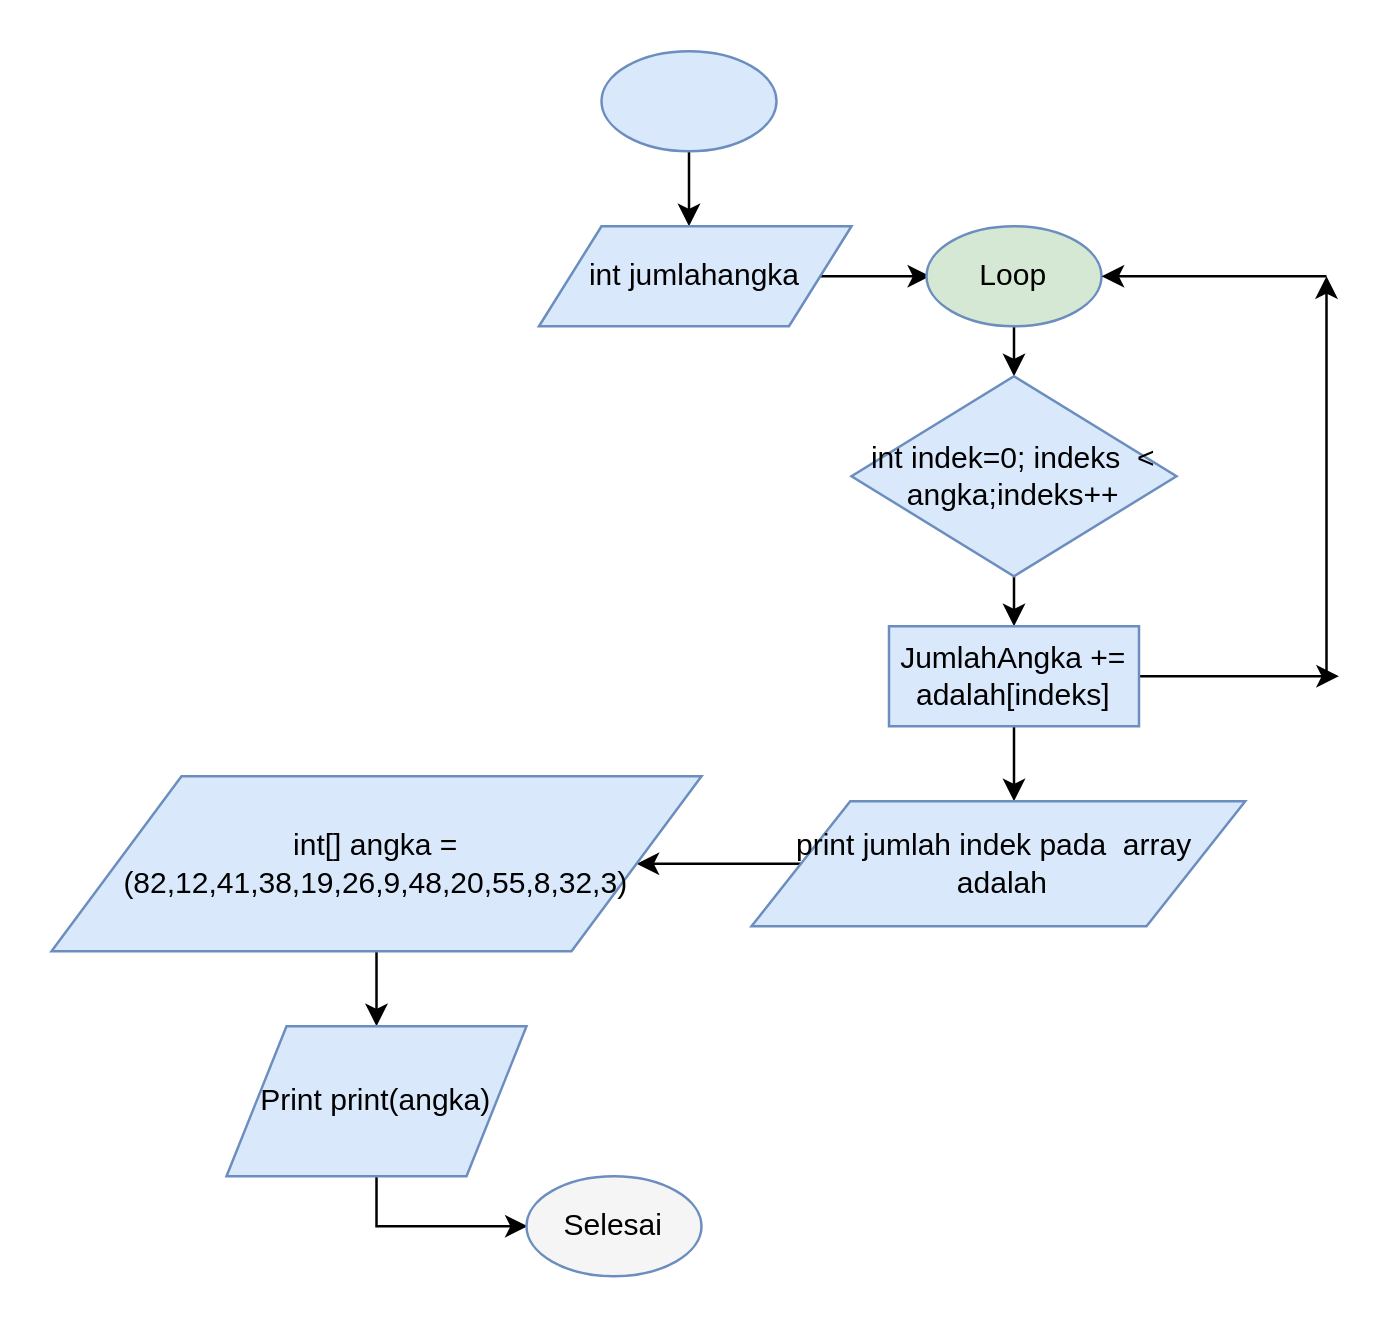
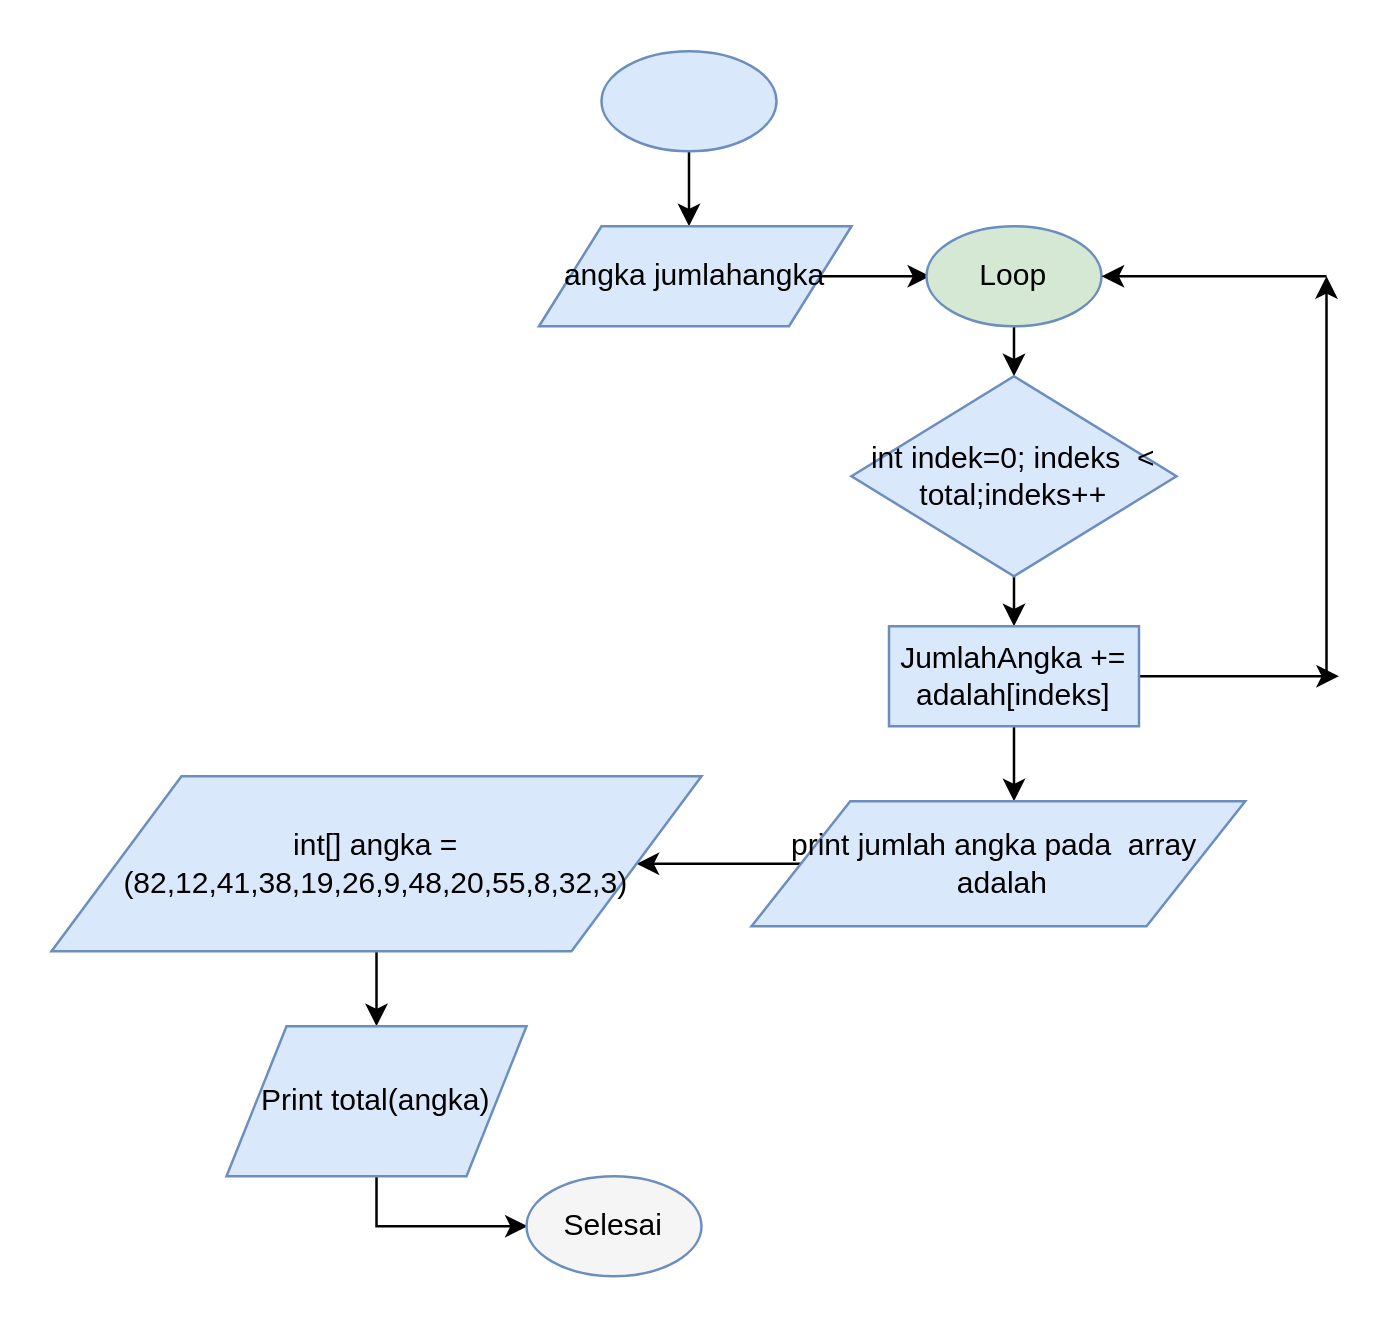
(695, 276) -> (695, 276)
(1014, 476) -> (1014, 476)
(999, 864) -> (999, 864)
(376, 1101) -> (376, 1101)
